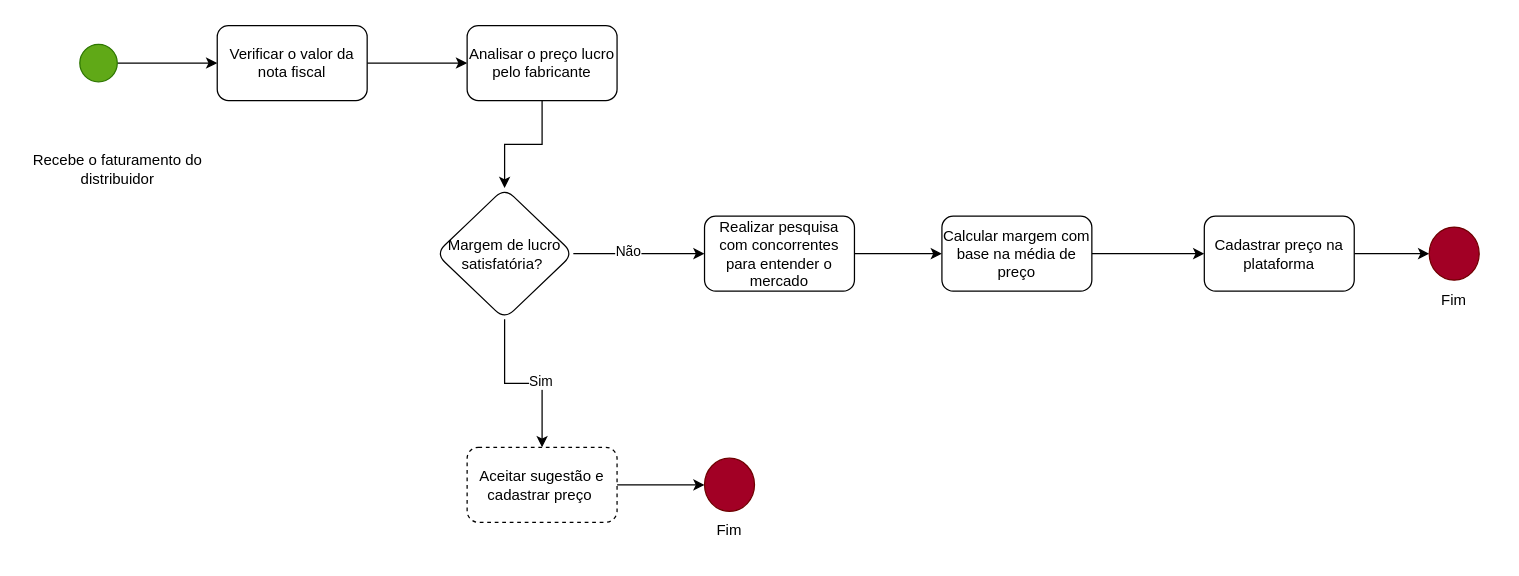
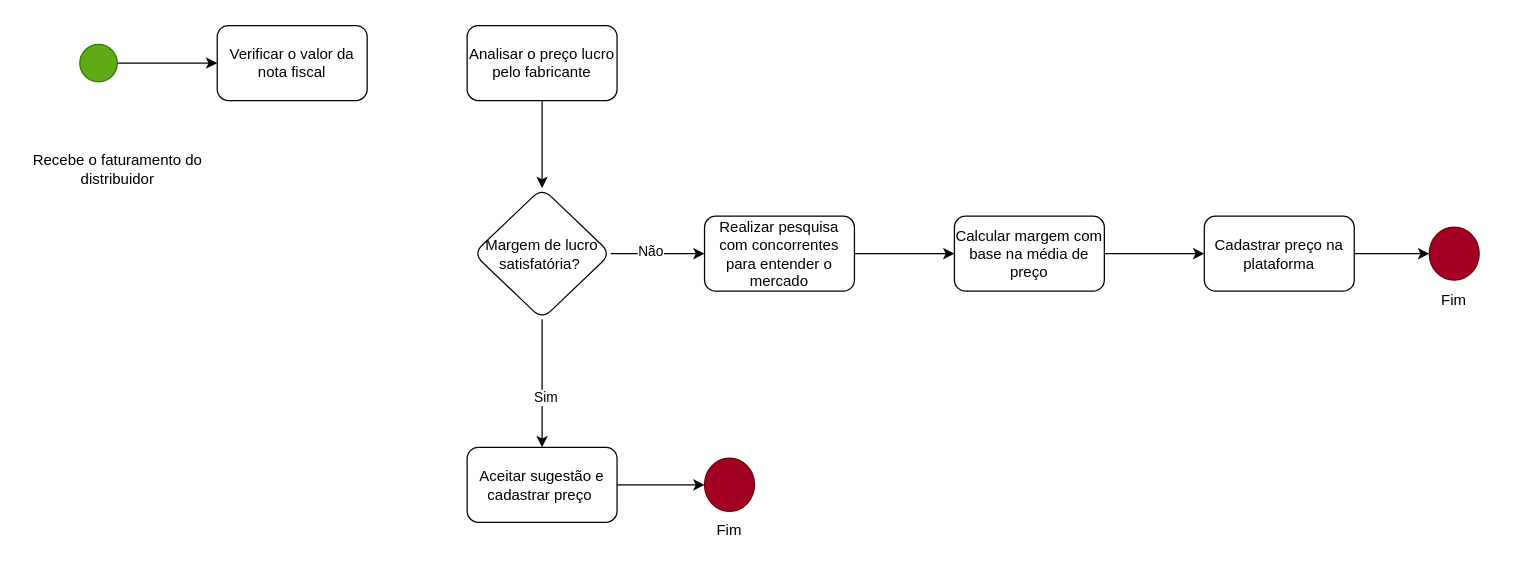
(413, 63) -> none
(504, 254) -> (542, 254)
(1017, 254) -> (1029, 254)
(542, 485) -> (542, 485)
